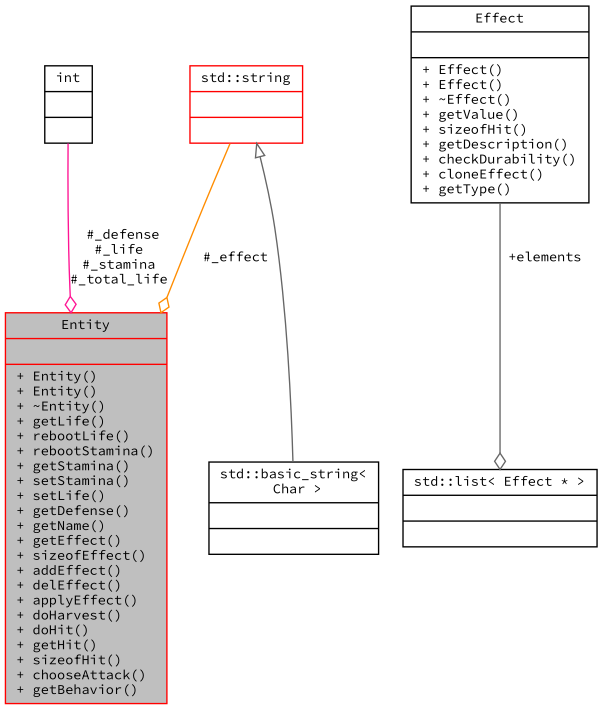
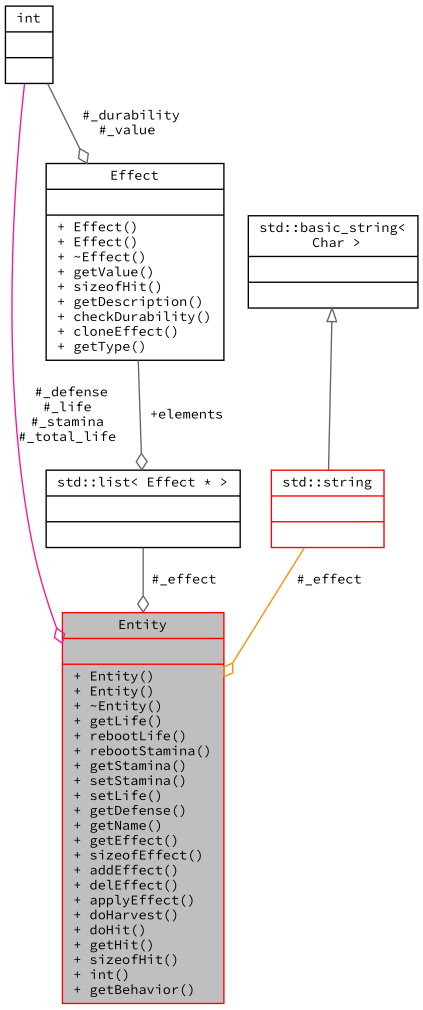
none -> (64, 116)
(284, 308) -> (330, 396)
none -> (143, 572)
(82, 675) -> (102, 975)
